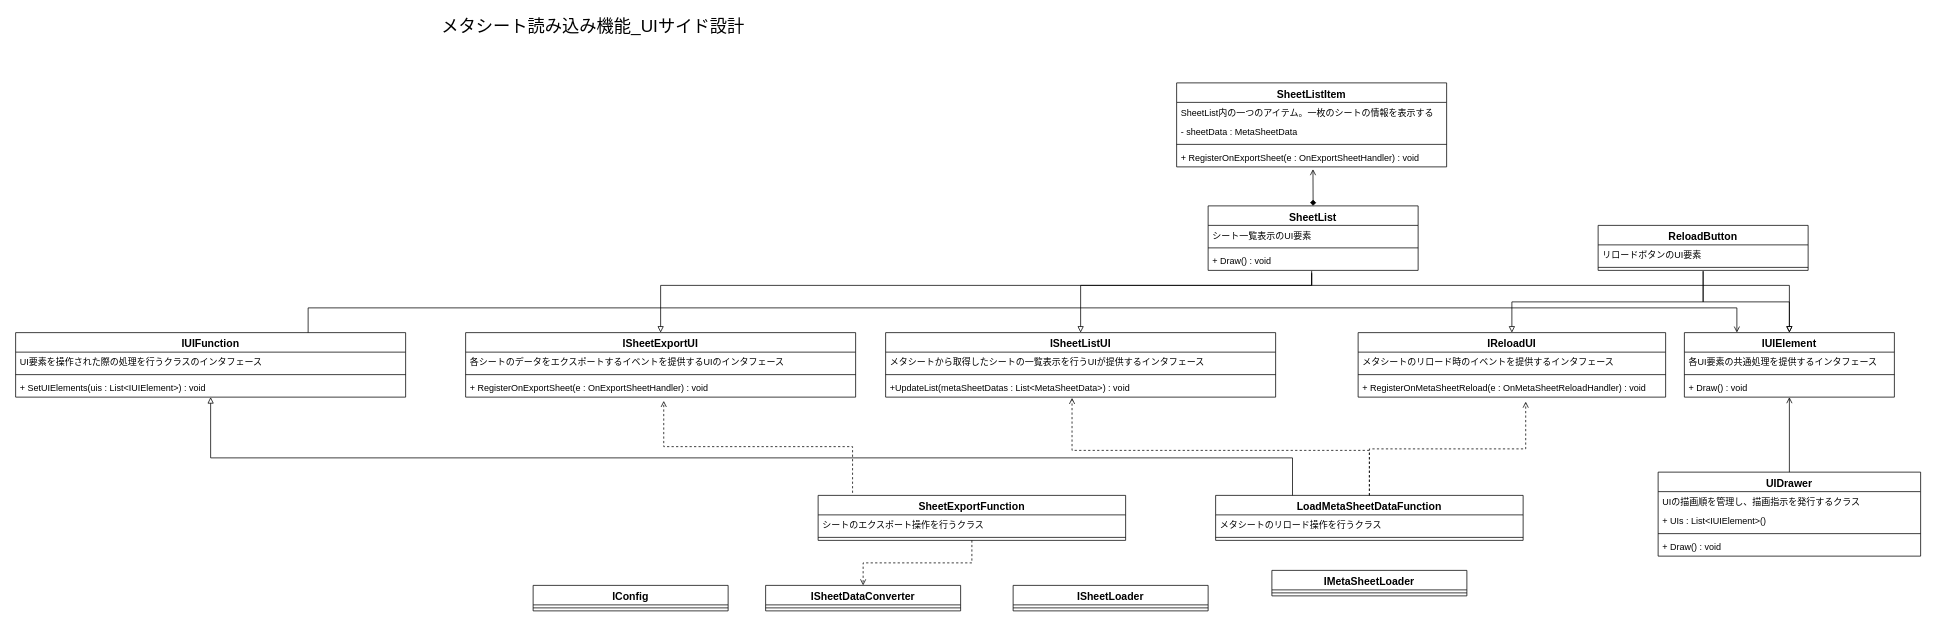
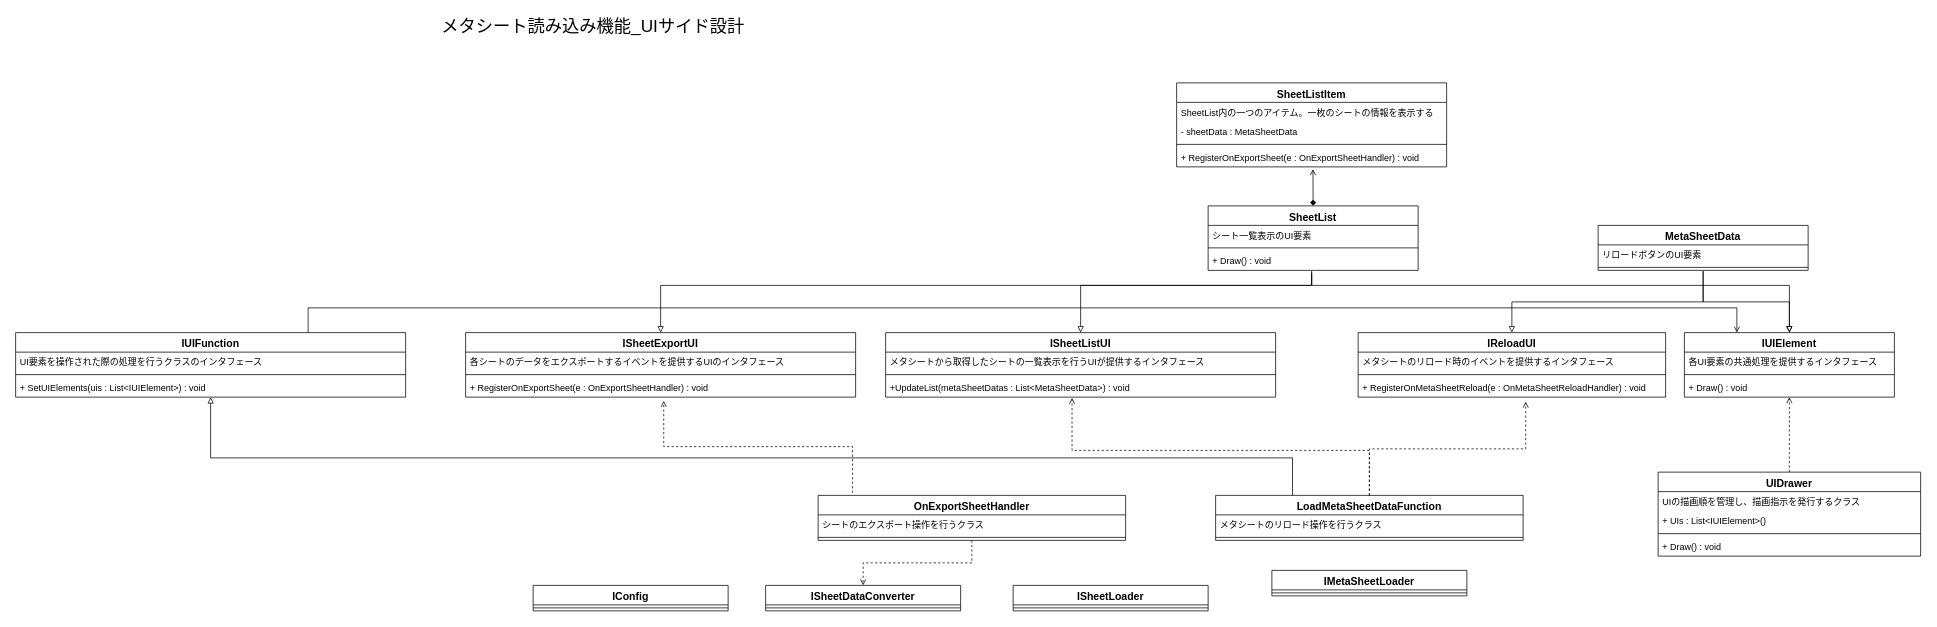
(1703, 237) -> (1703, 237)
(1789, 435) -> (1789, 435)
(971, 507) -> (971, 507)
